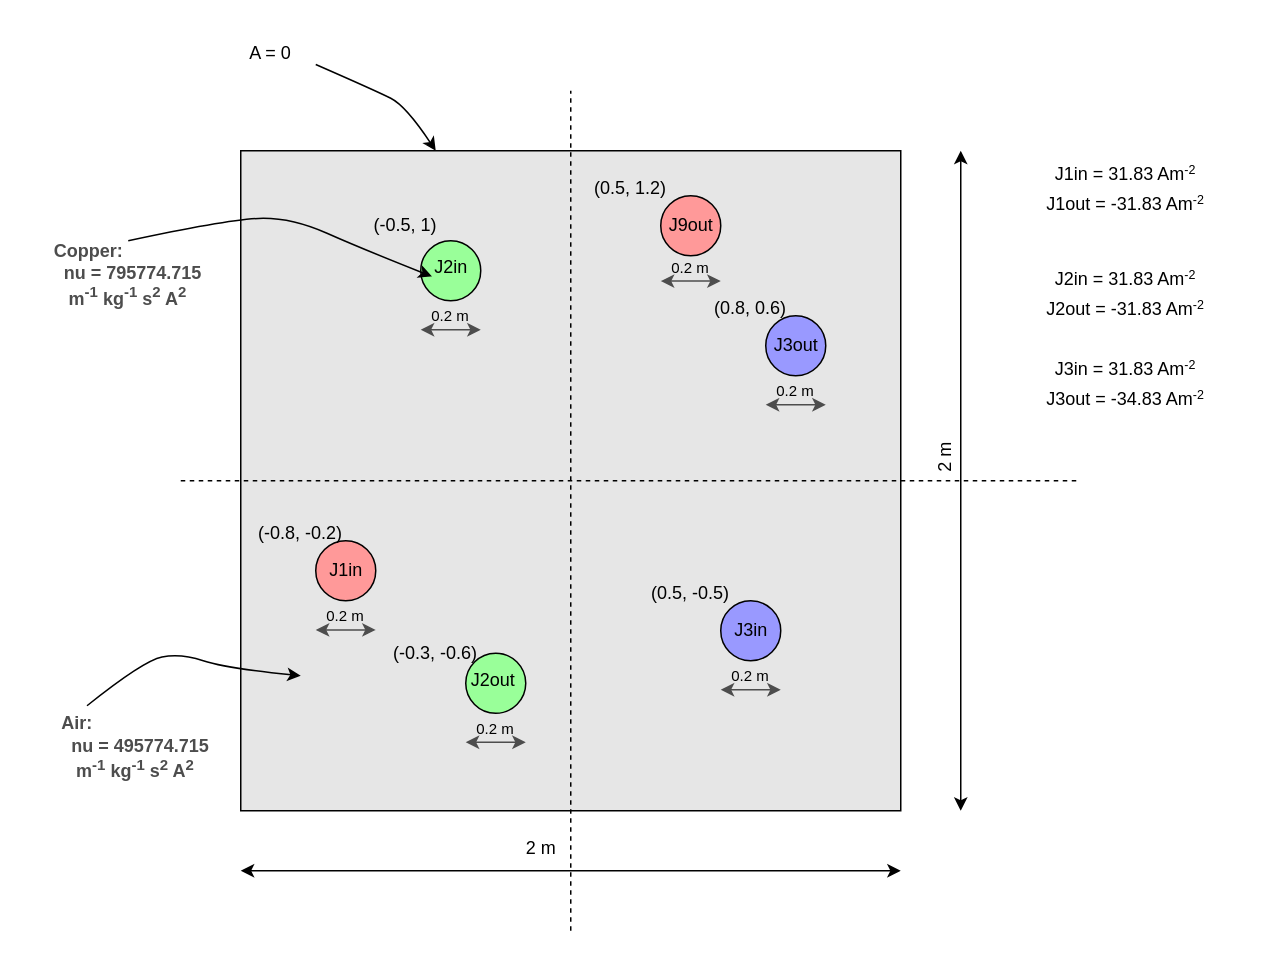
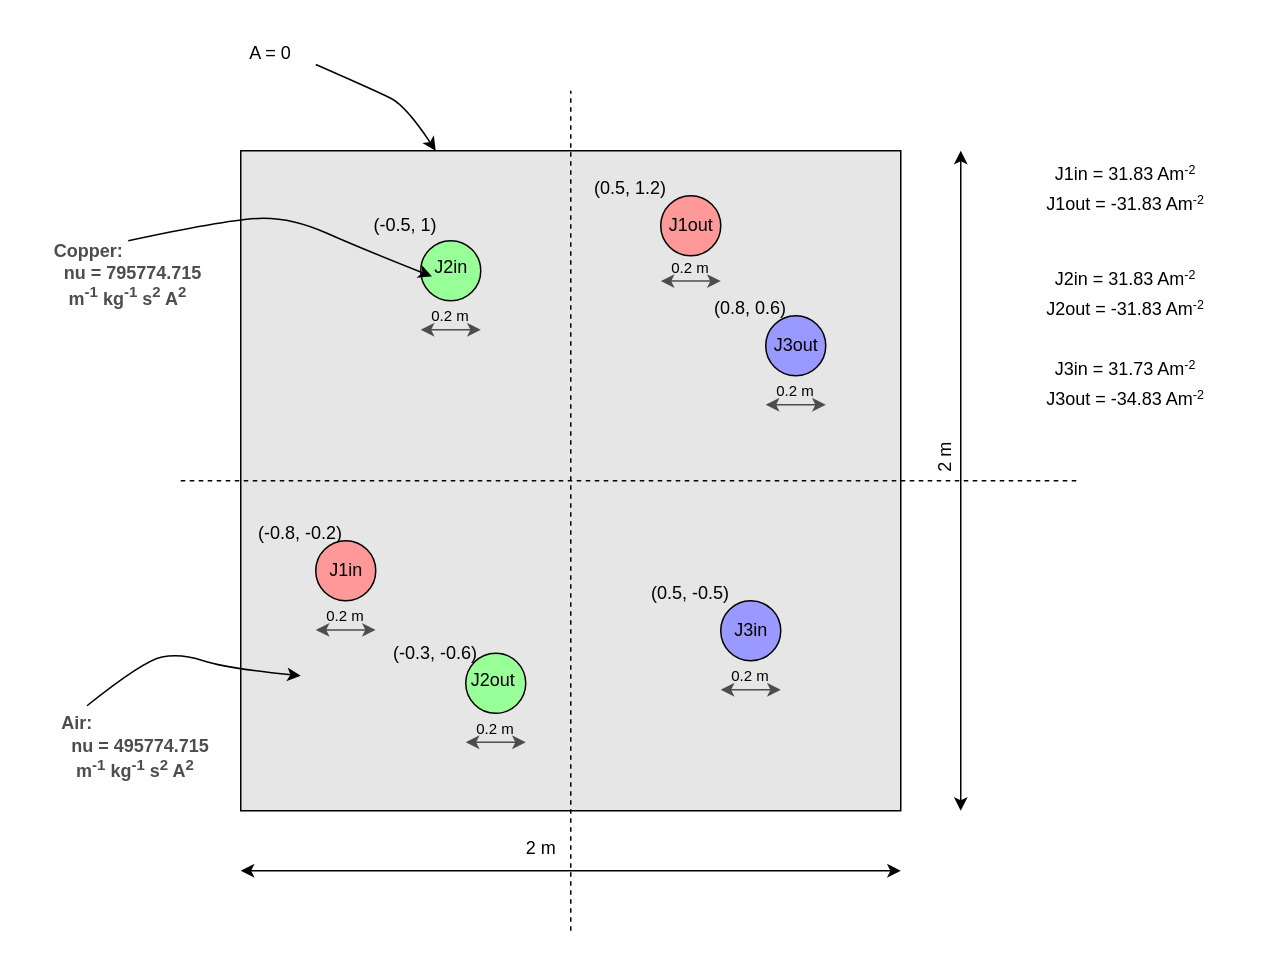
(692, 226) -> (692, 226)
(1126, 368) -> (1126, 368)
